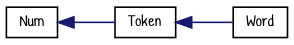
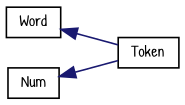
(212, 22) -> (97, 39)
